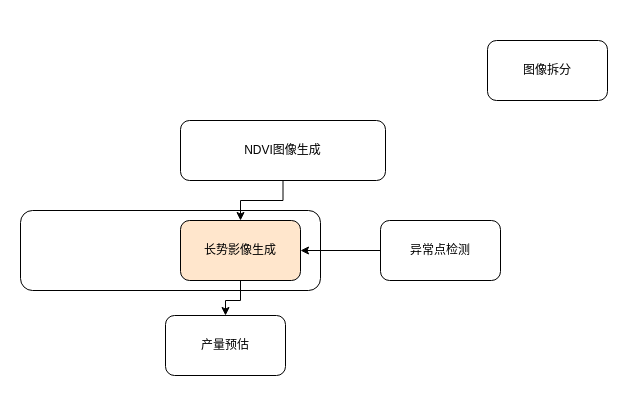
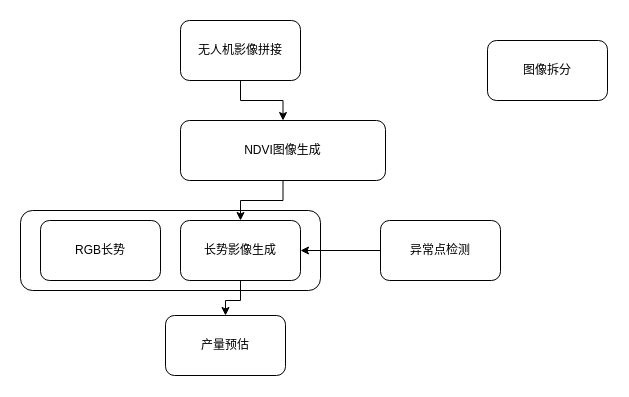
none -> (241, 51)
none -> (258, 101)
none -> (101, 251)
(241, 251) -> (241, 251)
